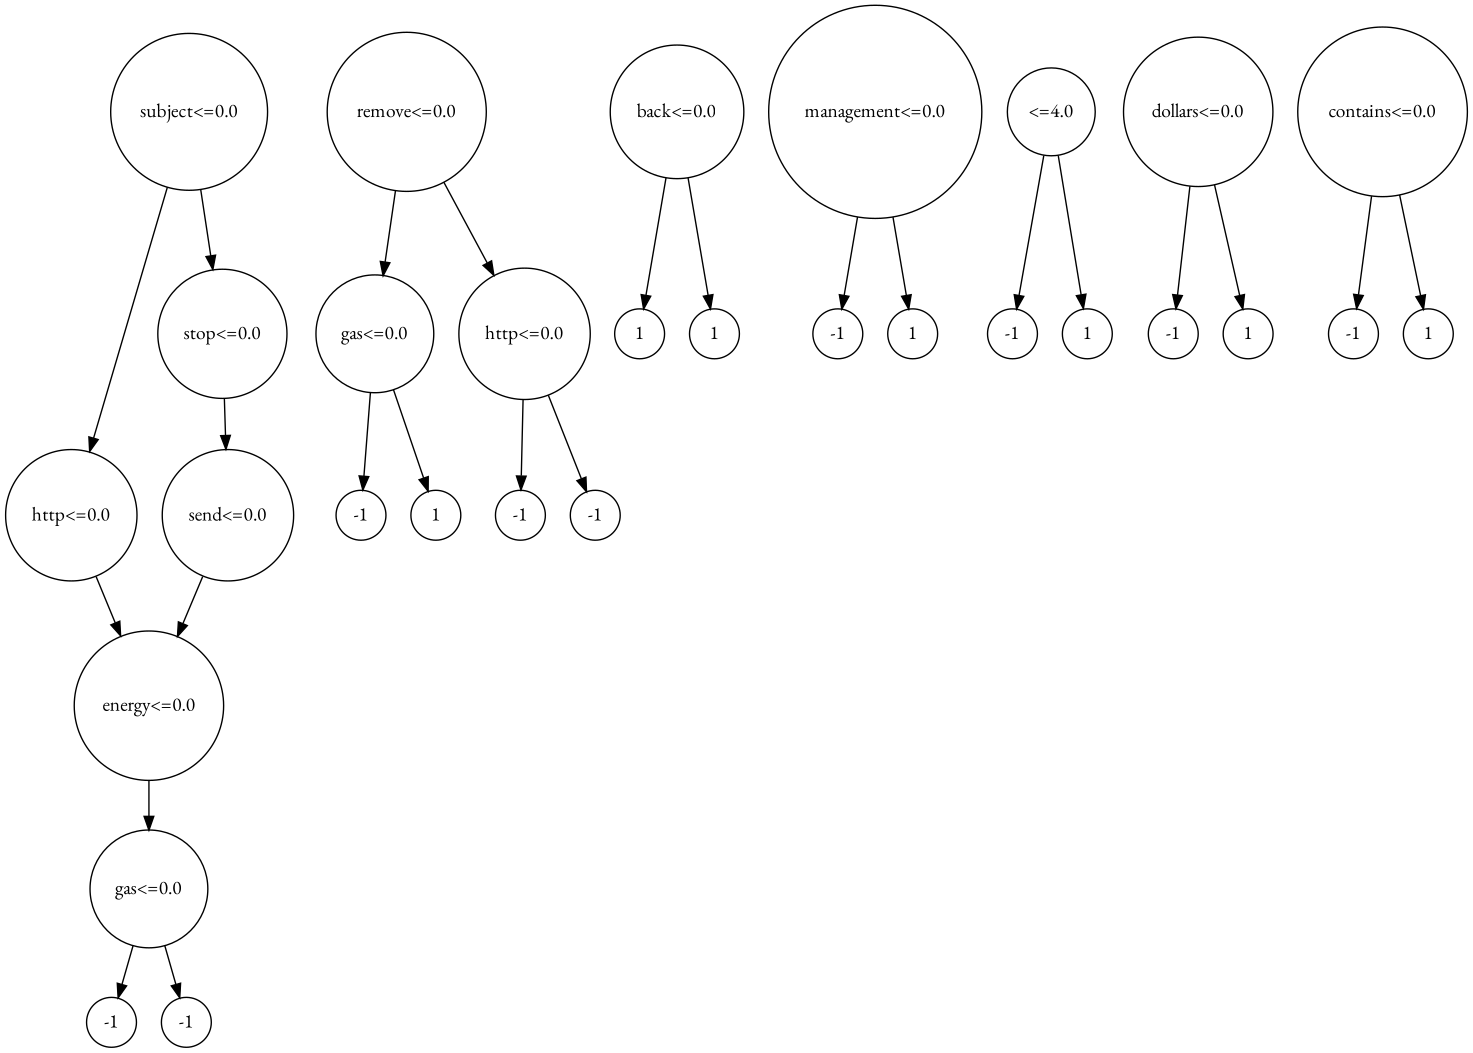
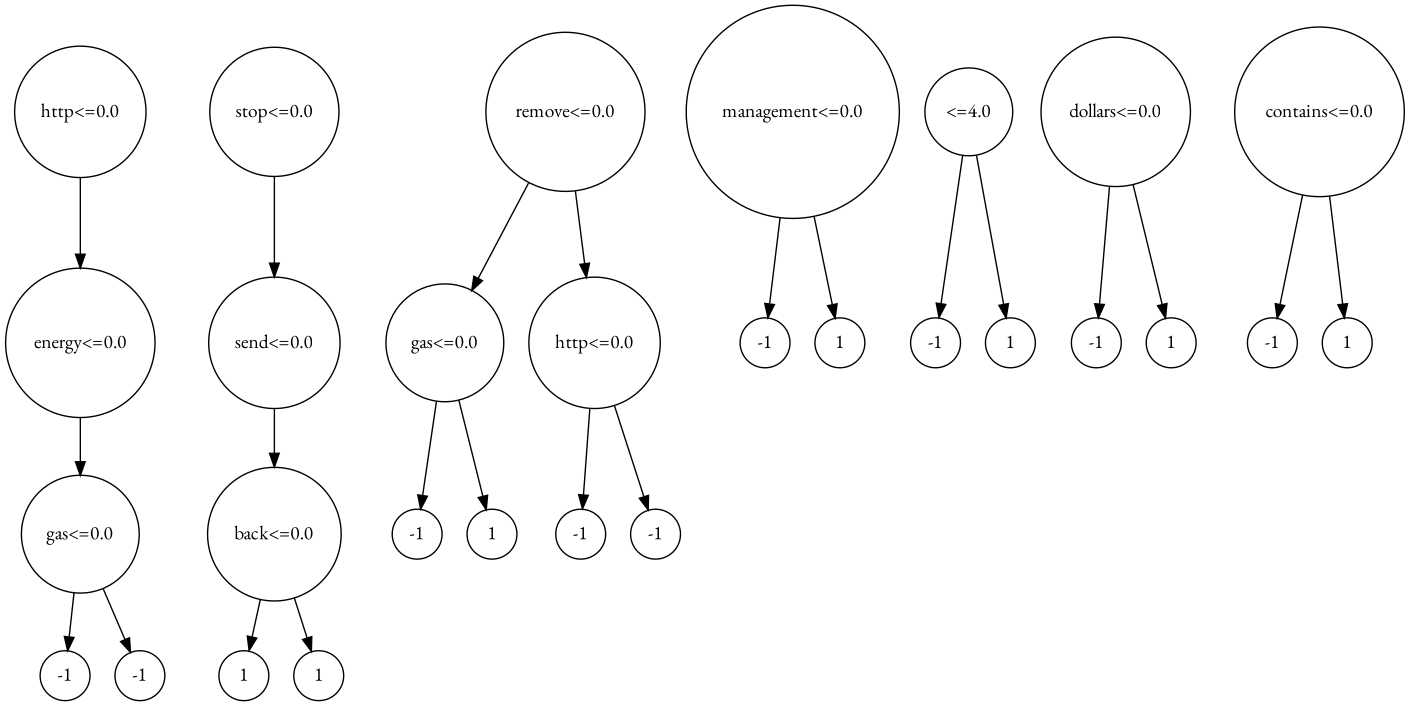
(189, 112) -> none
(193, 600) -> (274, 431)
